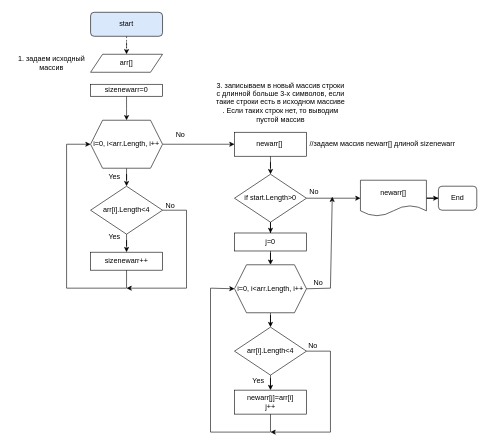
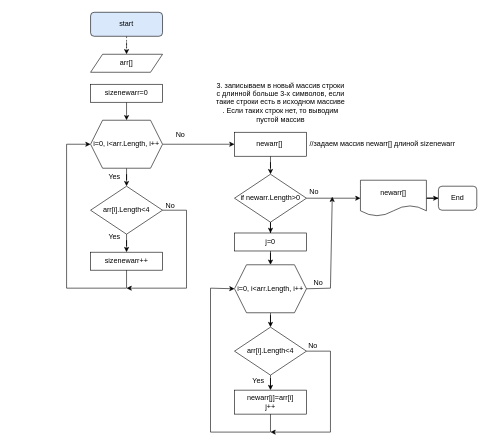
(51, 63) -> none
(126, 90) -> (126, 93)
(270, 198) -> (270, 198)
